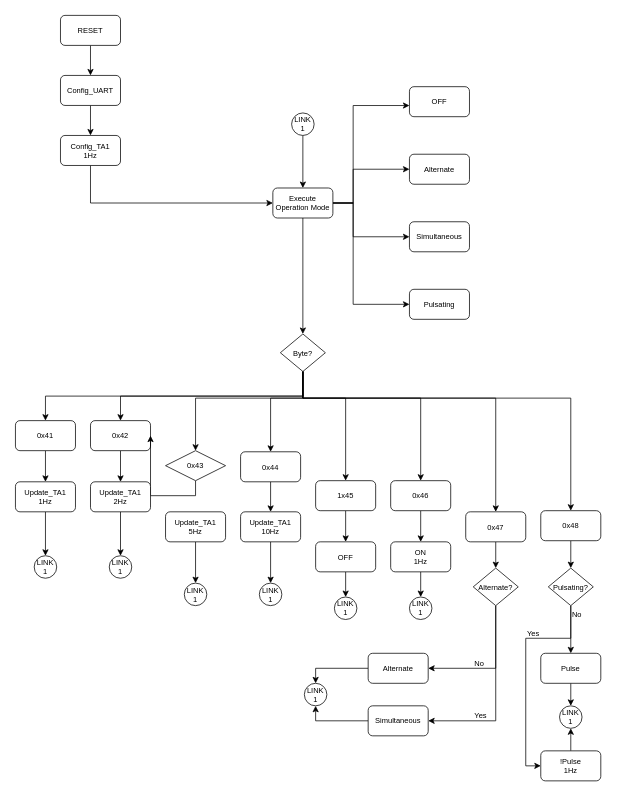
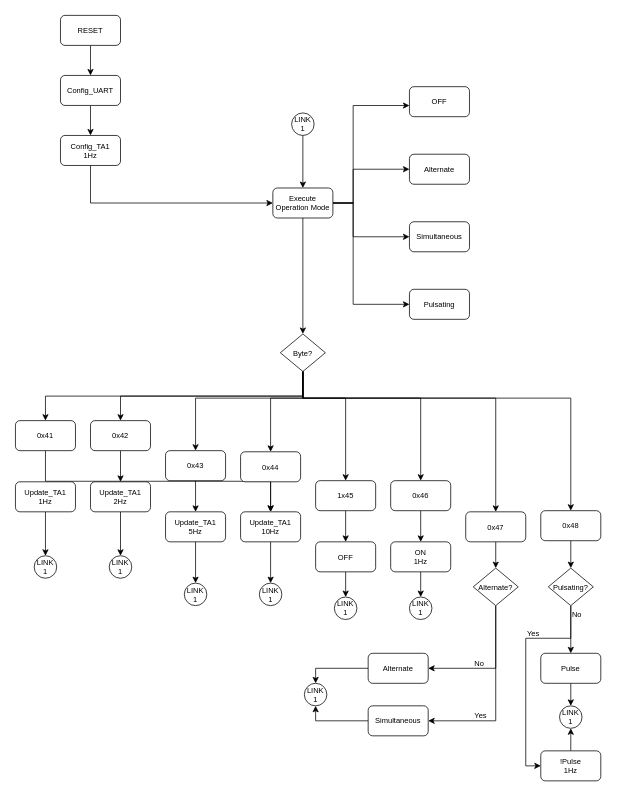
(195, 465) -> (195, 465)
(45, 475) -> (193, 481)
(173, 495) -> (195, 500)
